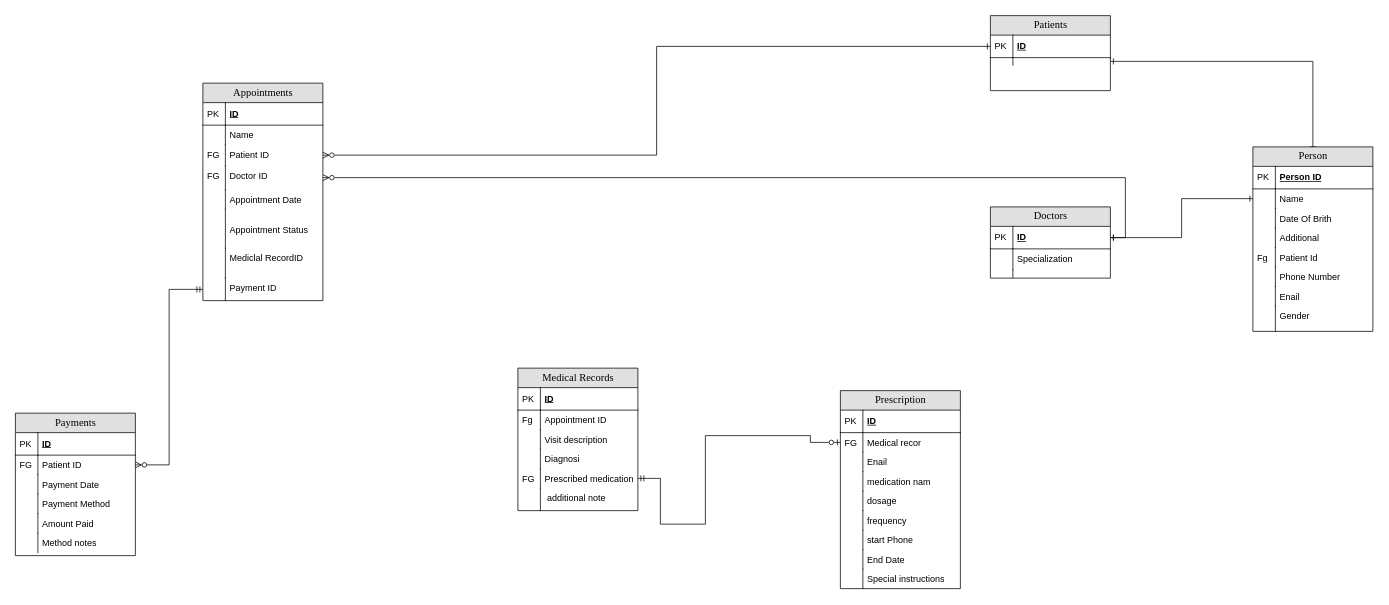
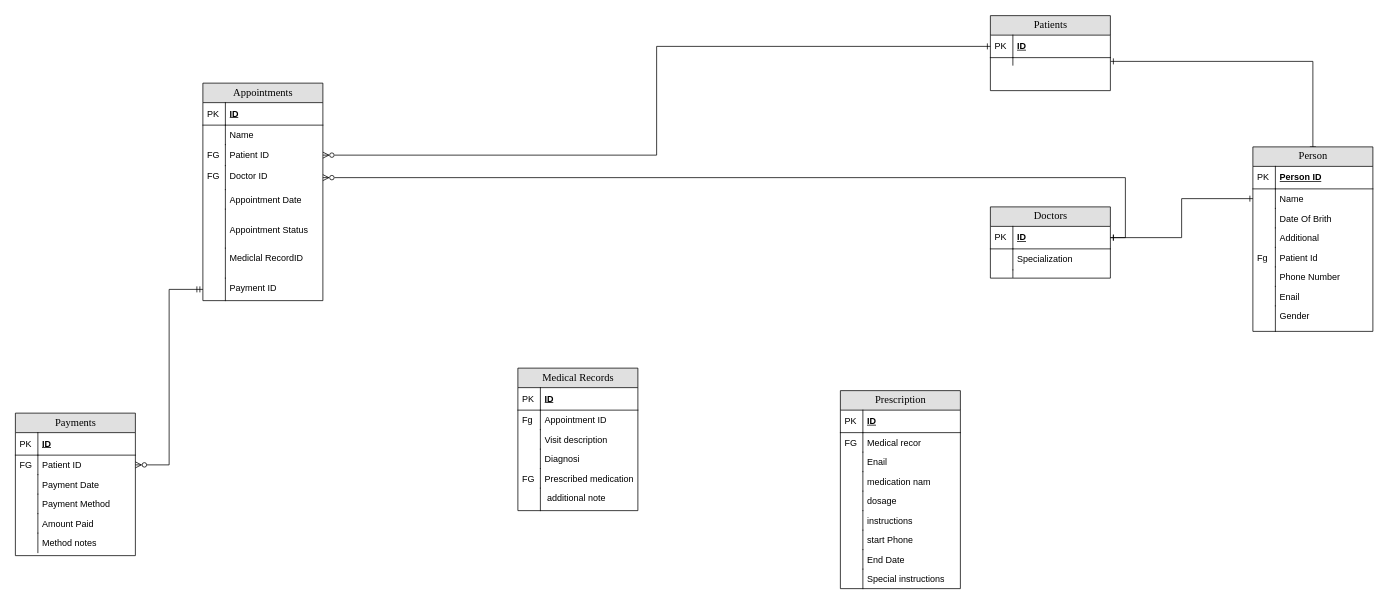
(705, 471) -> none
(890, 521) -> (895, 521)
